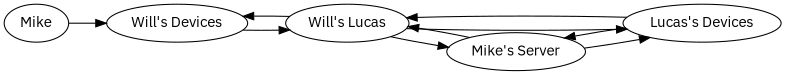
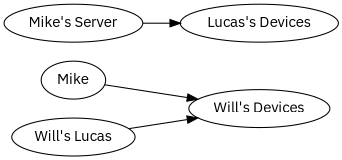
(522, 16) -> none
(261, 30) -> none
(512, 30) -> none
(444, 32) -> none
(600, 32) -> none
(414, 41) -> none
